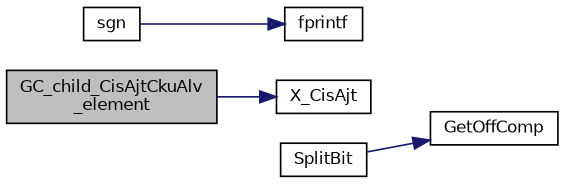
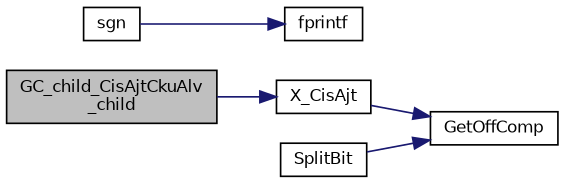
(112, 97) -> (112, 97)
none -> (392, 109)
